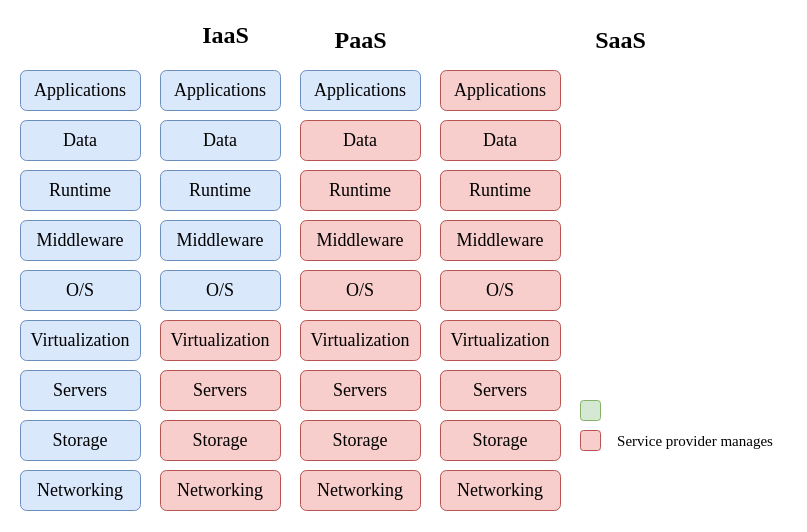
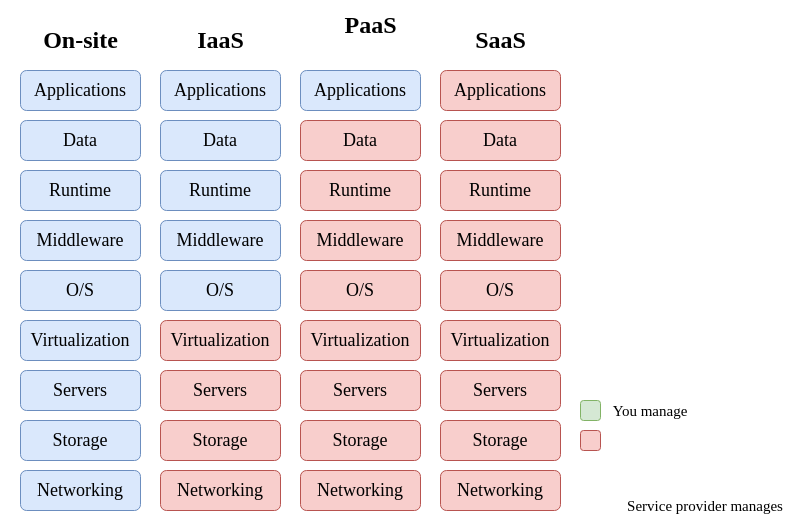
(226, 36) -> (221, 41)
none -> (81, 41)
(361, 41) -> (371, 26)
(621, 41) -> (501, 41)
none -> (651, 411)
(696, 441) -> (706, 506)
